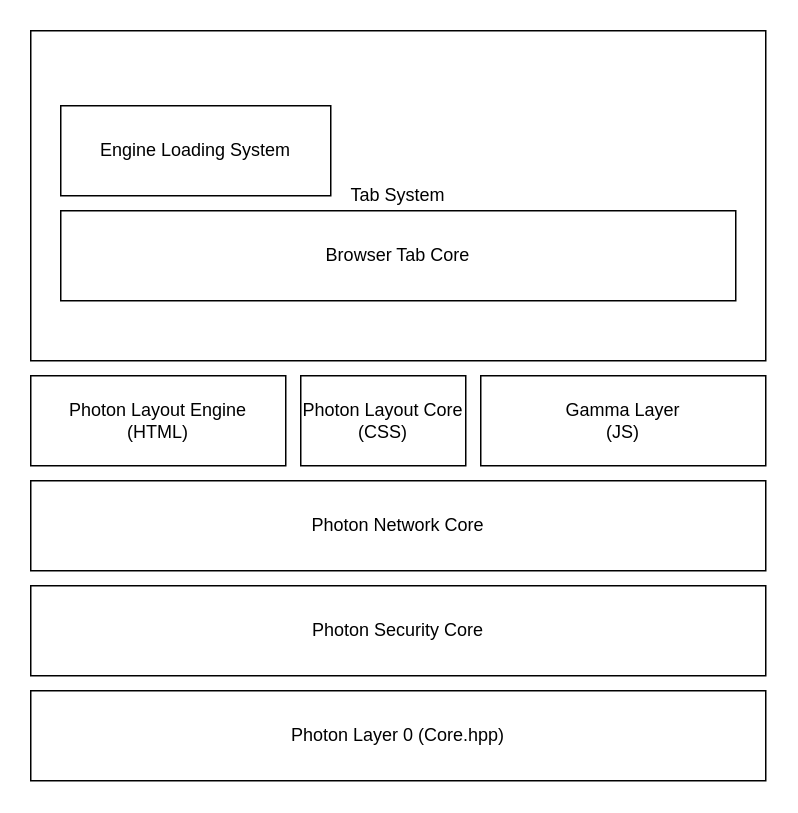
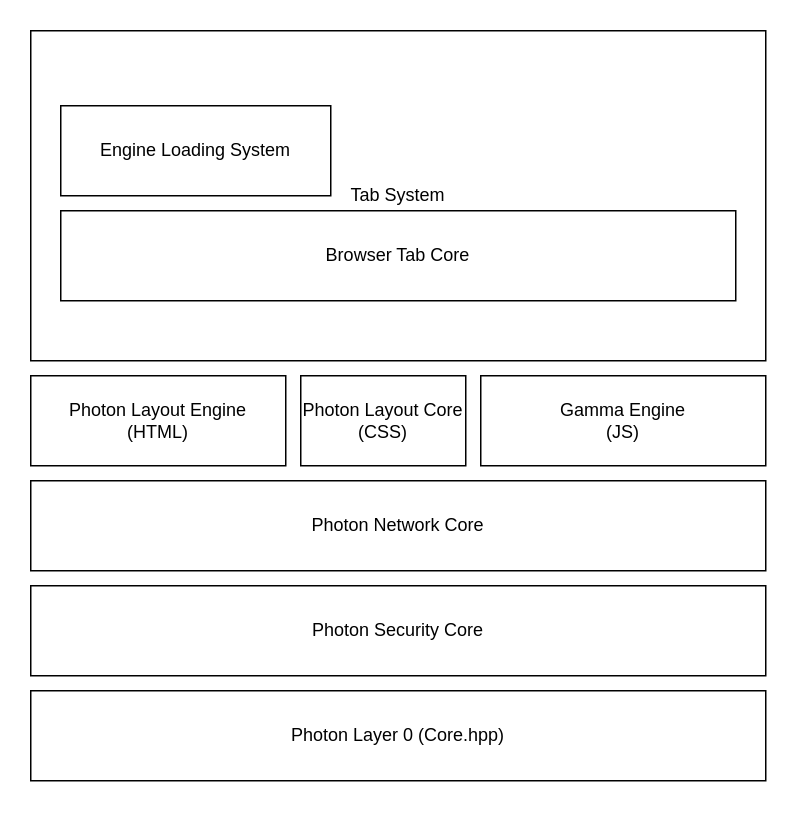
(623, 421) -> (623, 421)
